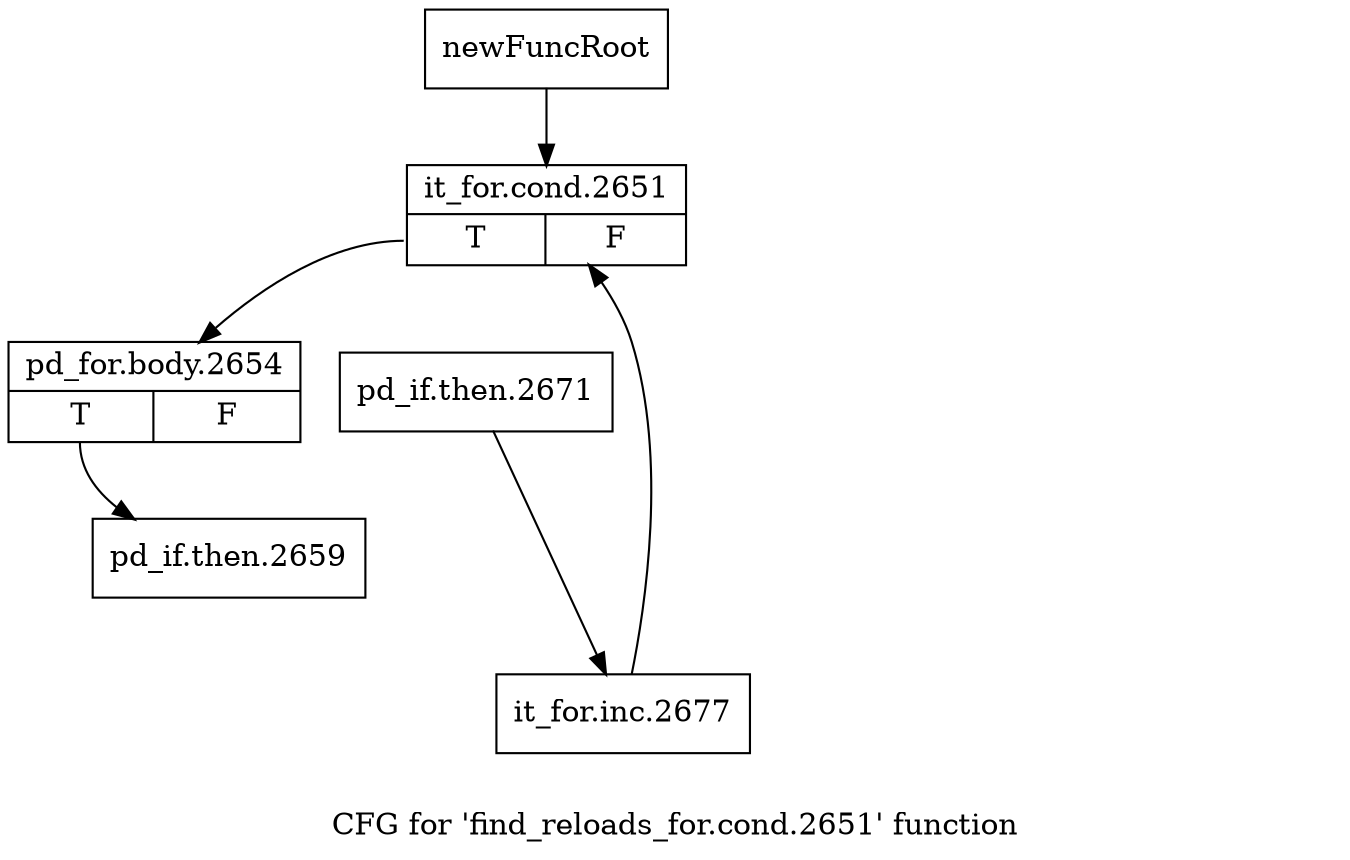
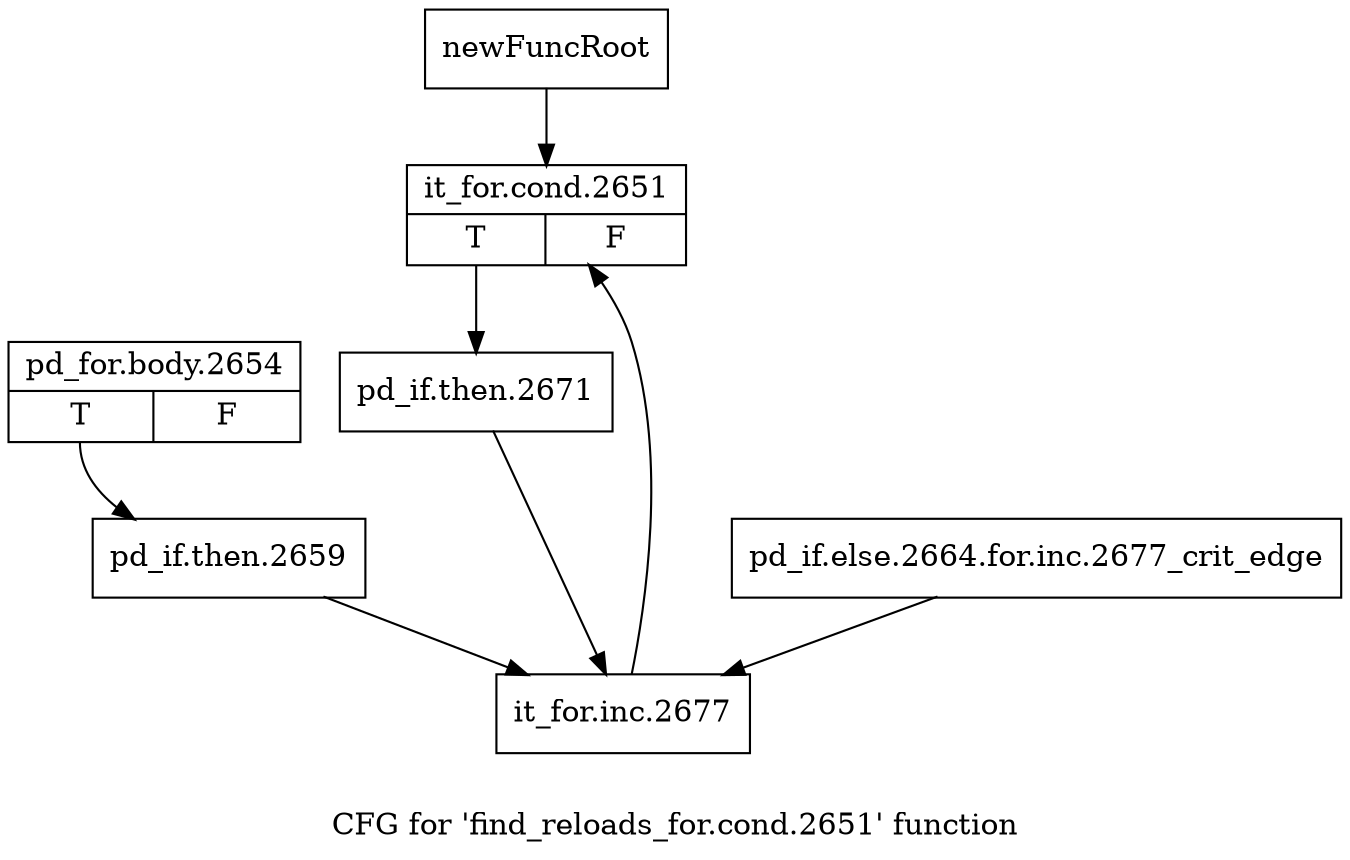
(302, 268) -> (476, 299)
none -> (1037, 558)
none -> (416, 632)
